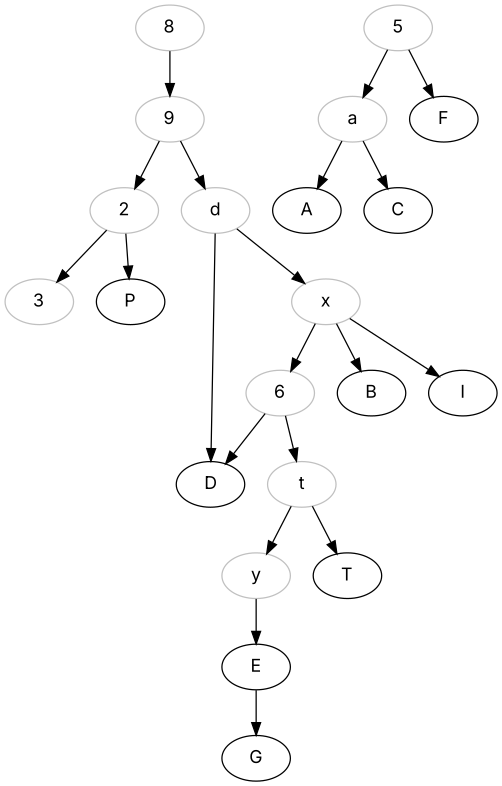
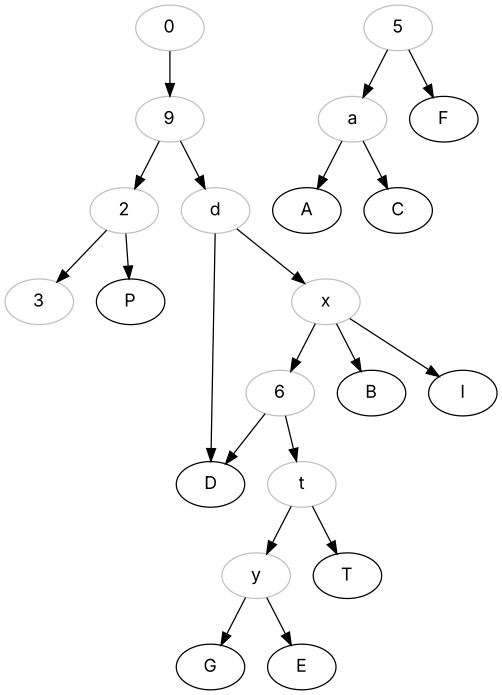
(170, 28) -> (170, 28)
(256, 706) -> (236, 616)
